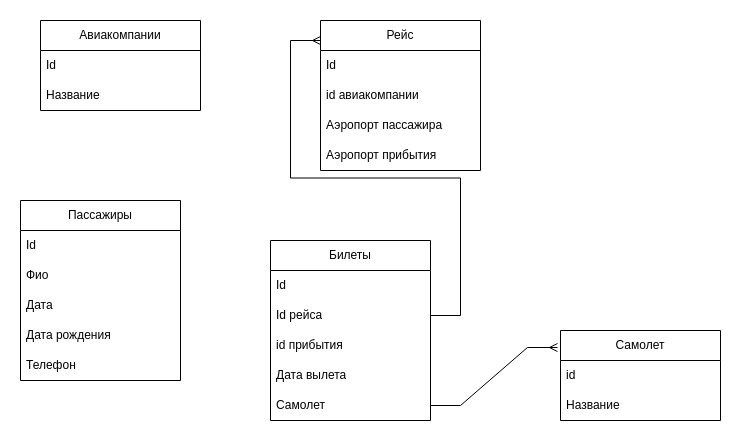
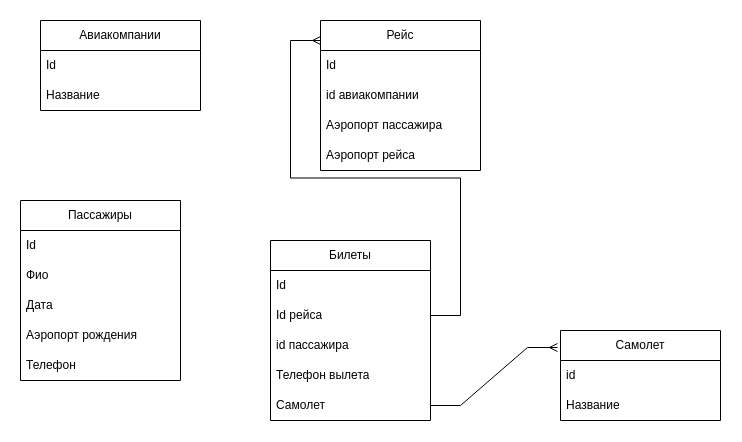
(382, 156) -> (372, 156)
(69, 336) -> (82, 336)
(310, 346) -> (314, 346)
(312, 376) -> (322, 376)
